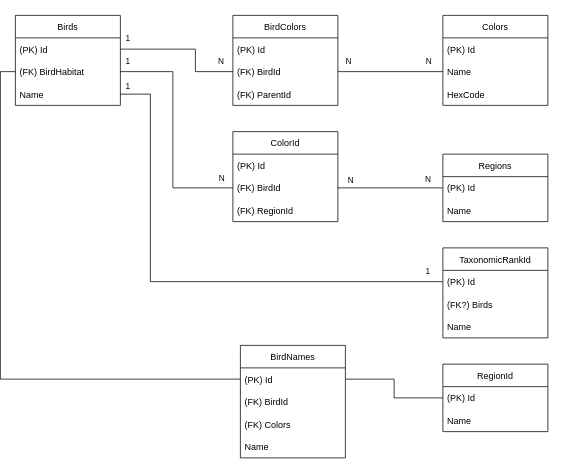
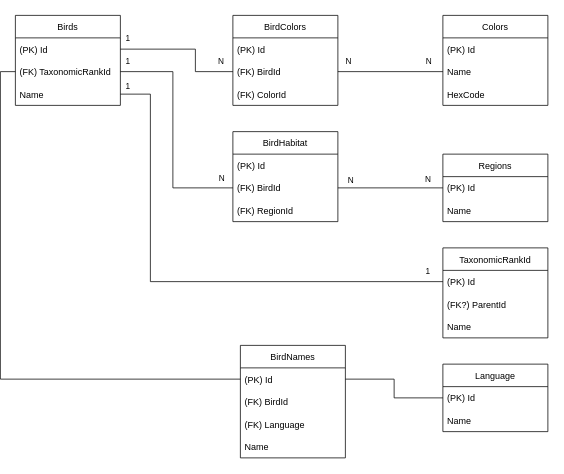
(56, 72) -> (68, 72)
(269, 95) -> (265, 95)
(285, 143) -> (285, 143)
(472, 305) -> (481, 305)
(495, 376) -> (495, 376)
(270, 425) -> (276, 425)
